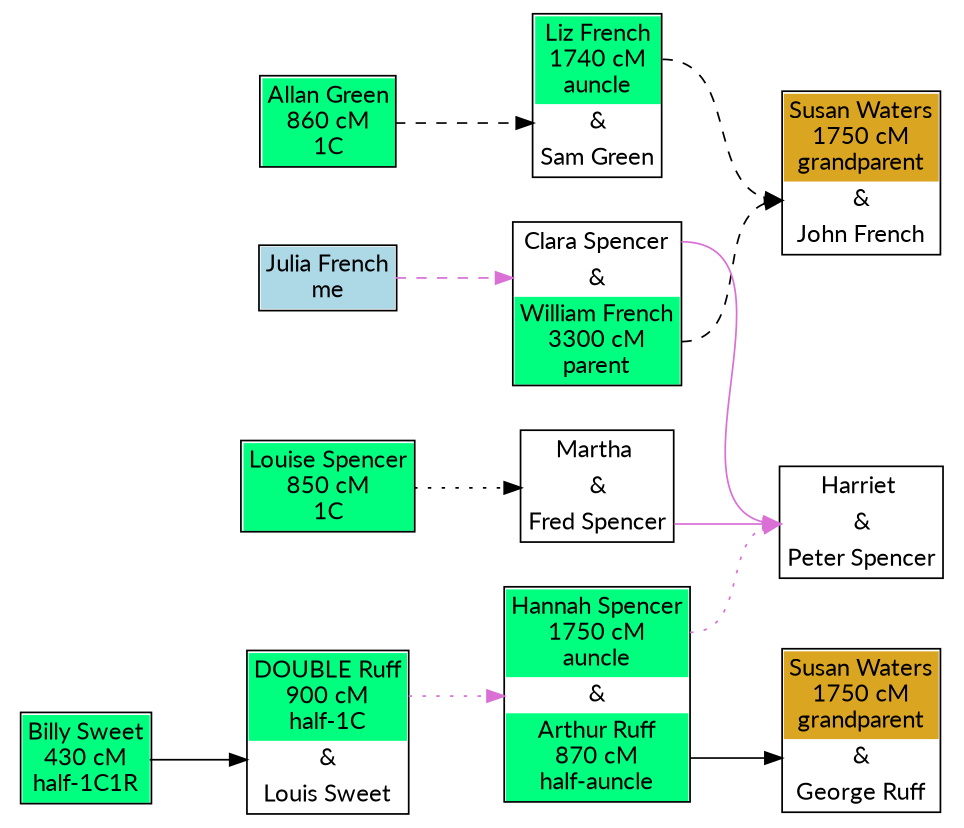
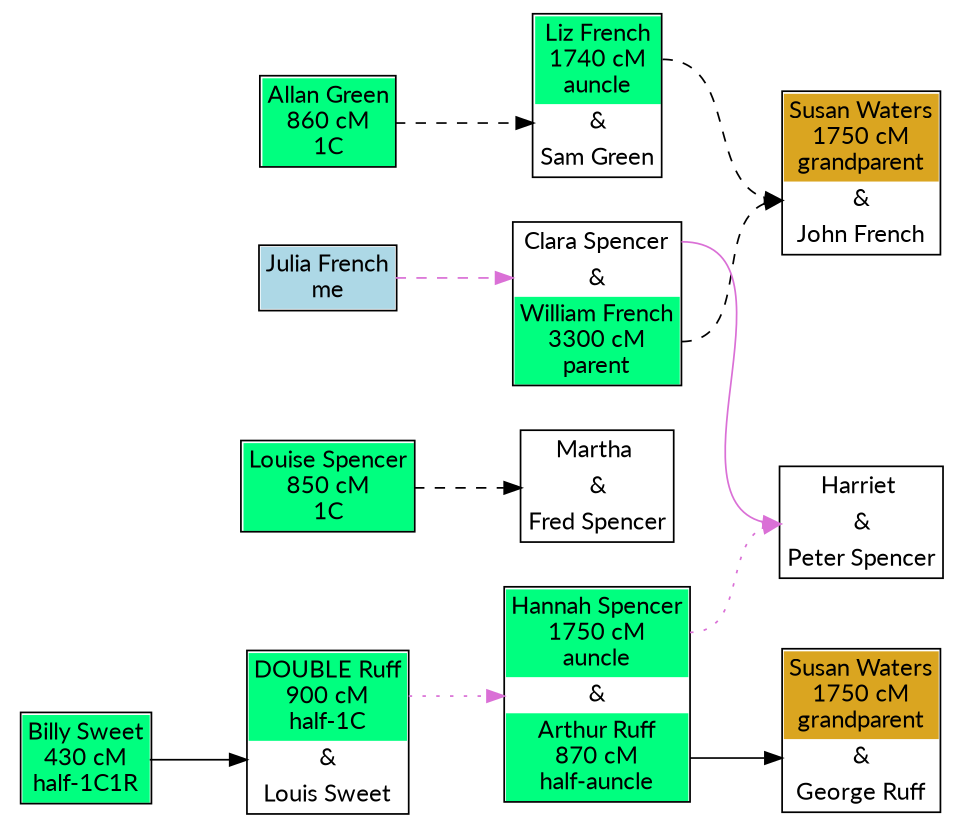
(459, 488) -> (459, 488)
(719, 524) -> none
